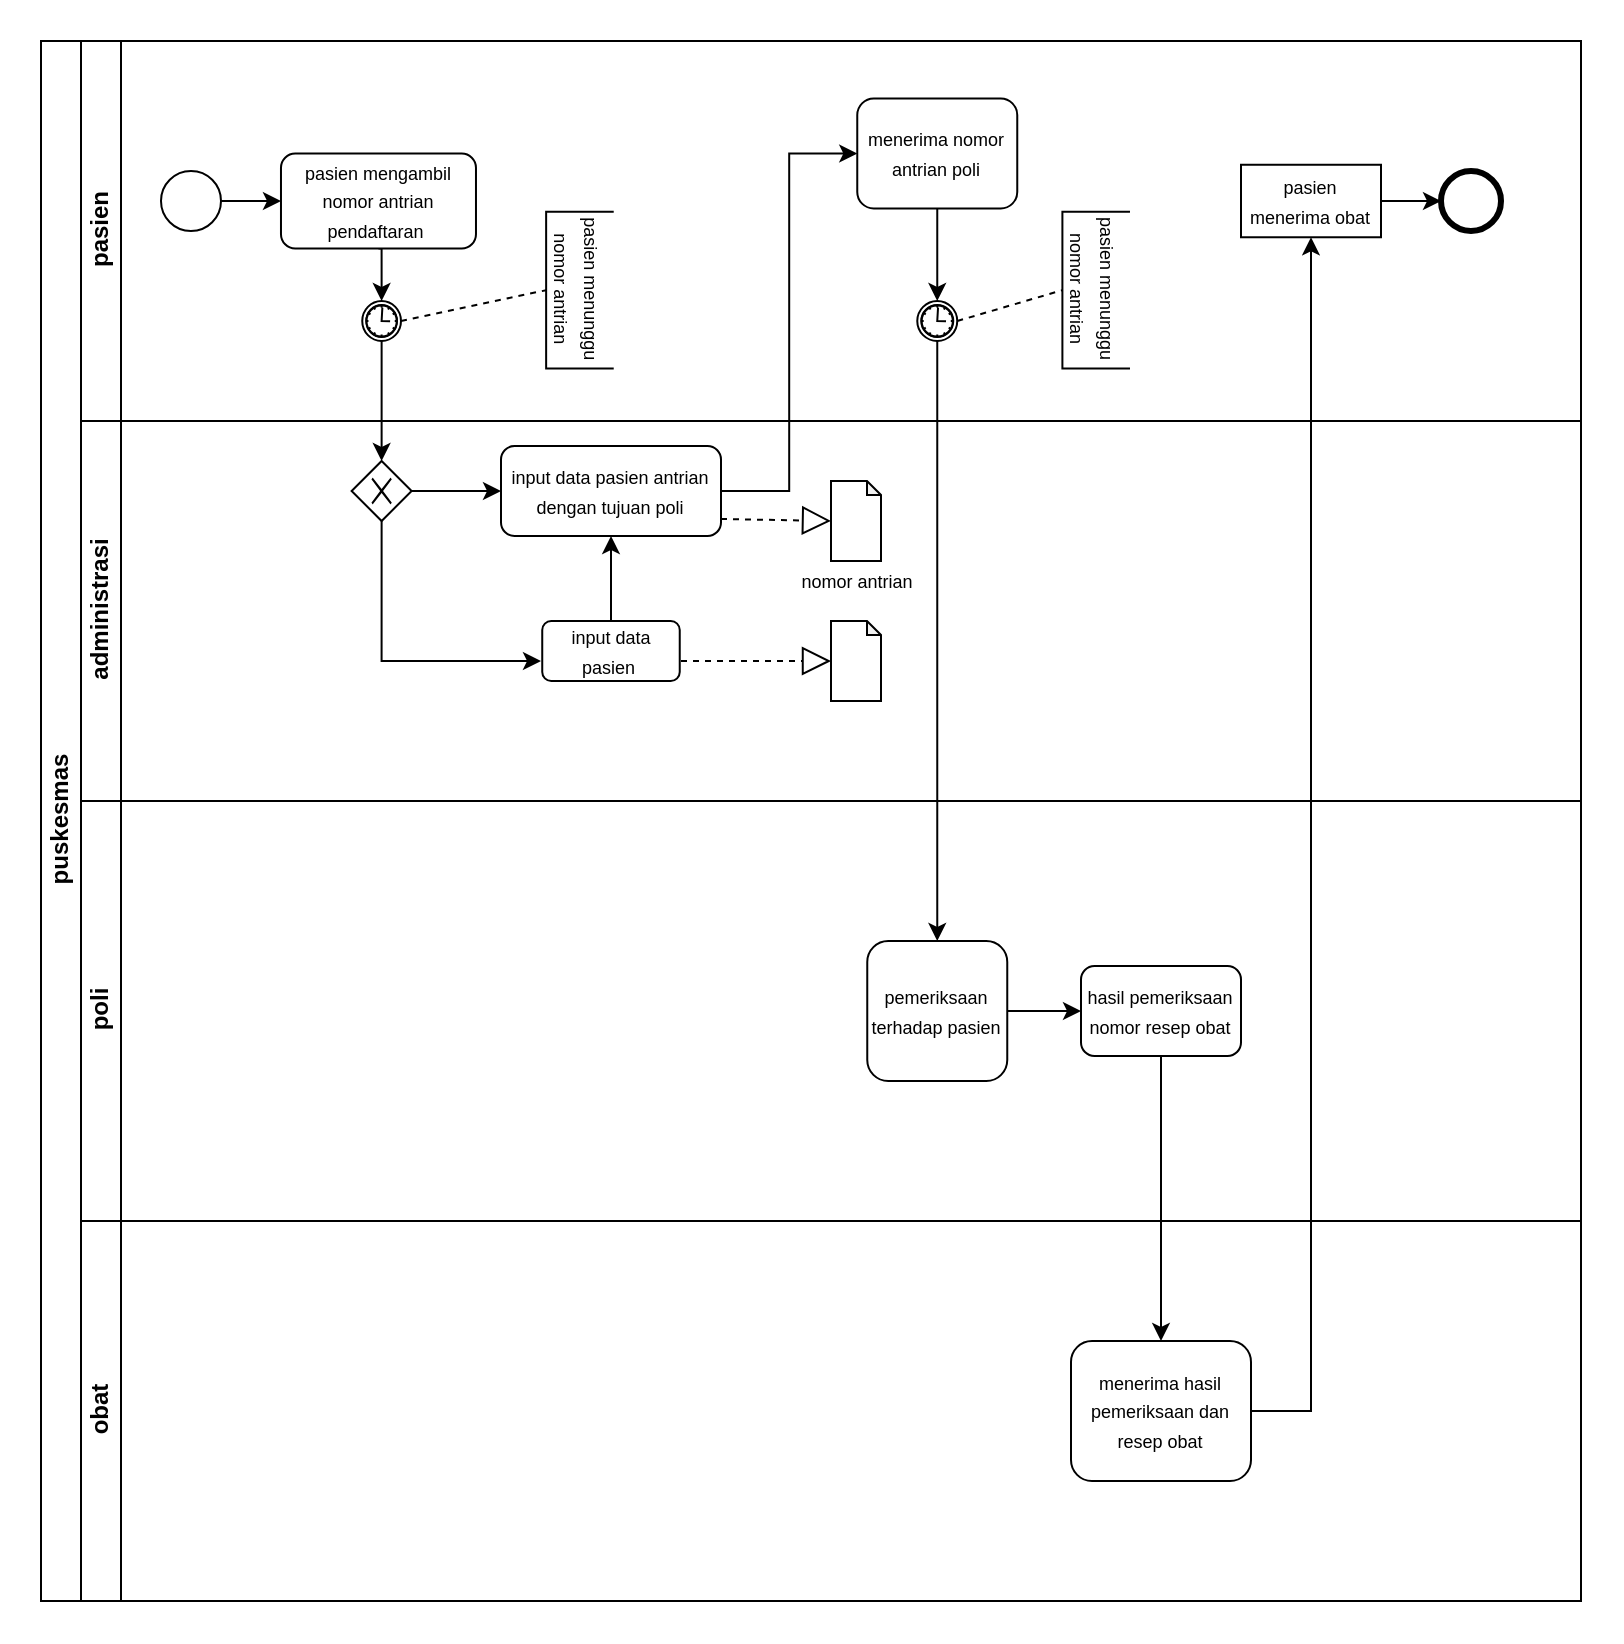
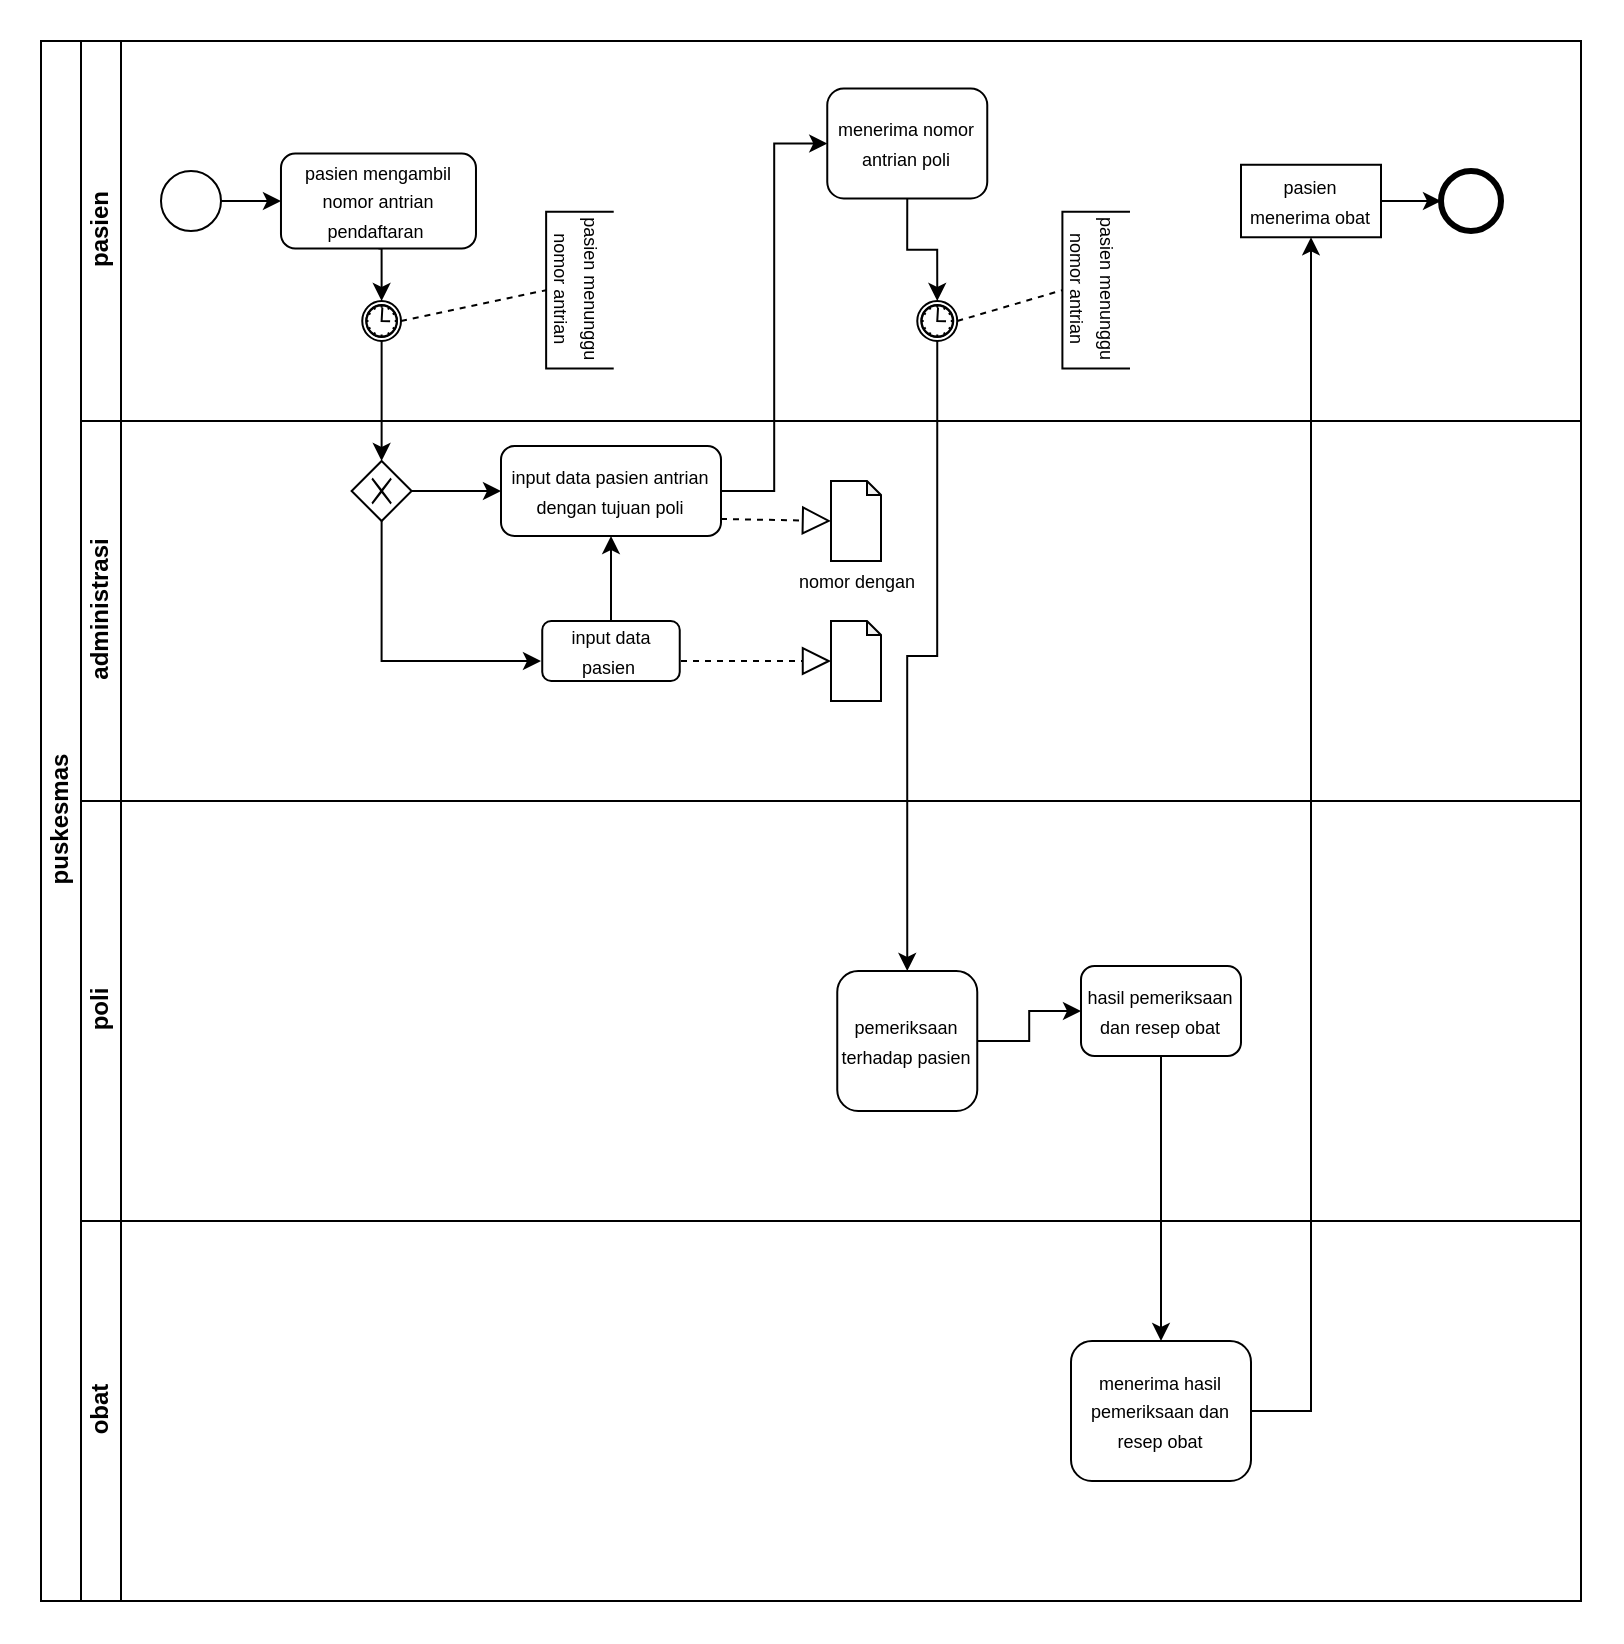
(937, 154) -> (907, 144)
(858, 581) -> (858, 581)
(937, 1011) -> (907, 1041)
(1161, 1011) -> (1161, 1011)
